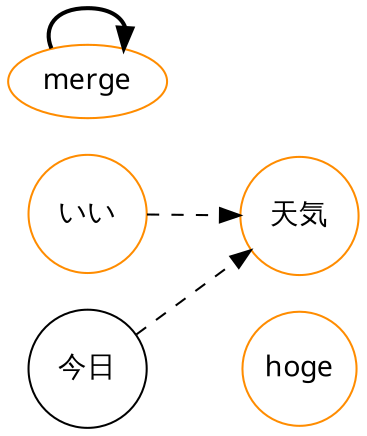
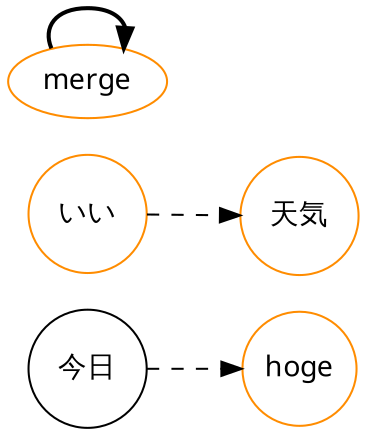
(185, 299) -> (184, 369)
